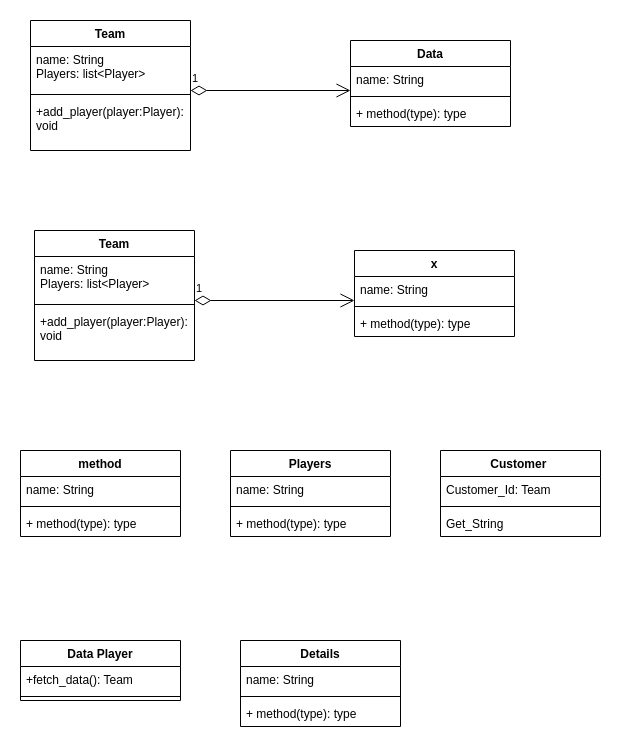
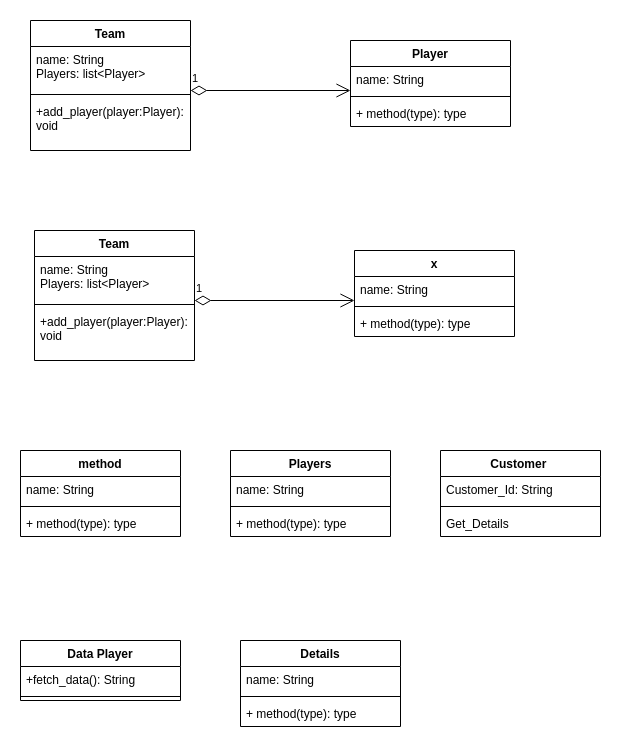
(431, 55) -> (431, 55)
(501, 491) -> (506, 491)
(479, 525) -> (480, 525)
(87, 681) -> (92, 681)
